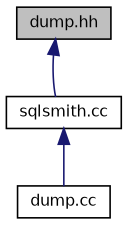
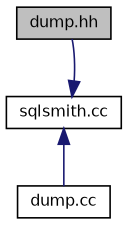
(53, 76) -> (74, 60)
